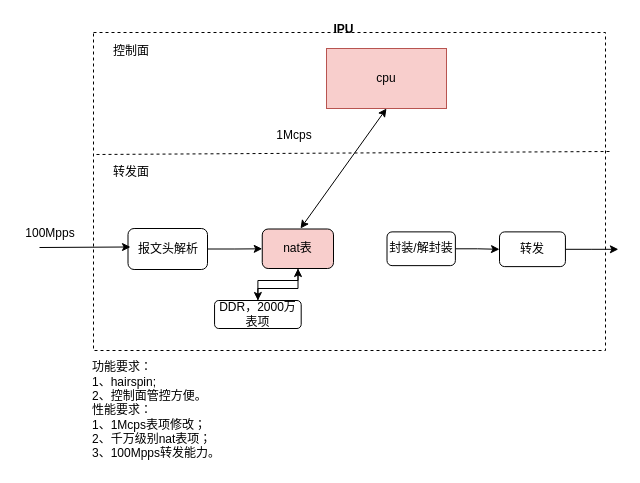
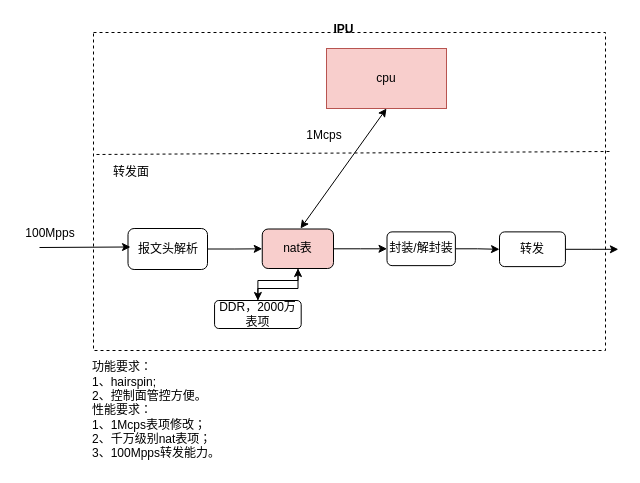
(132, 52) -> none
(294, 136) -> (324, 136)
none -> (357, 249)
